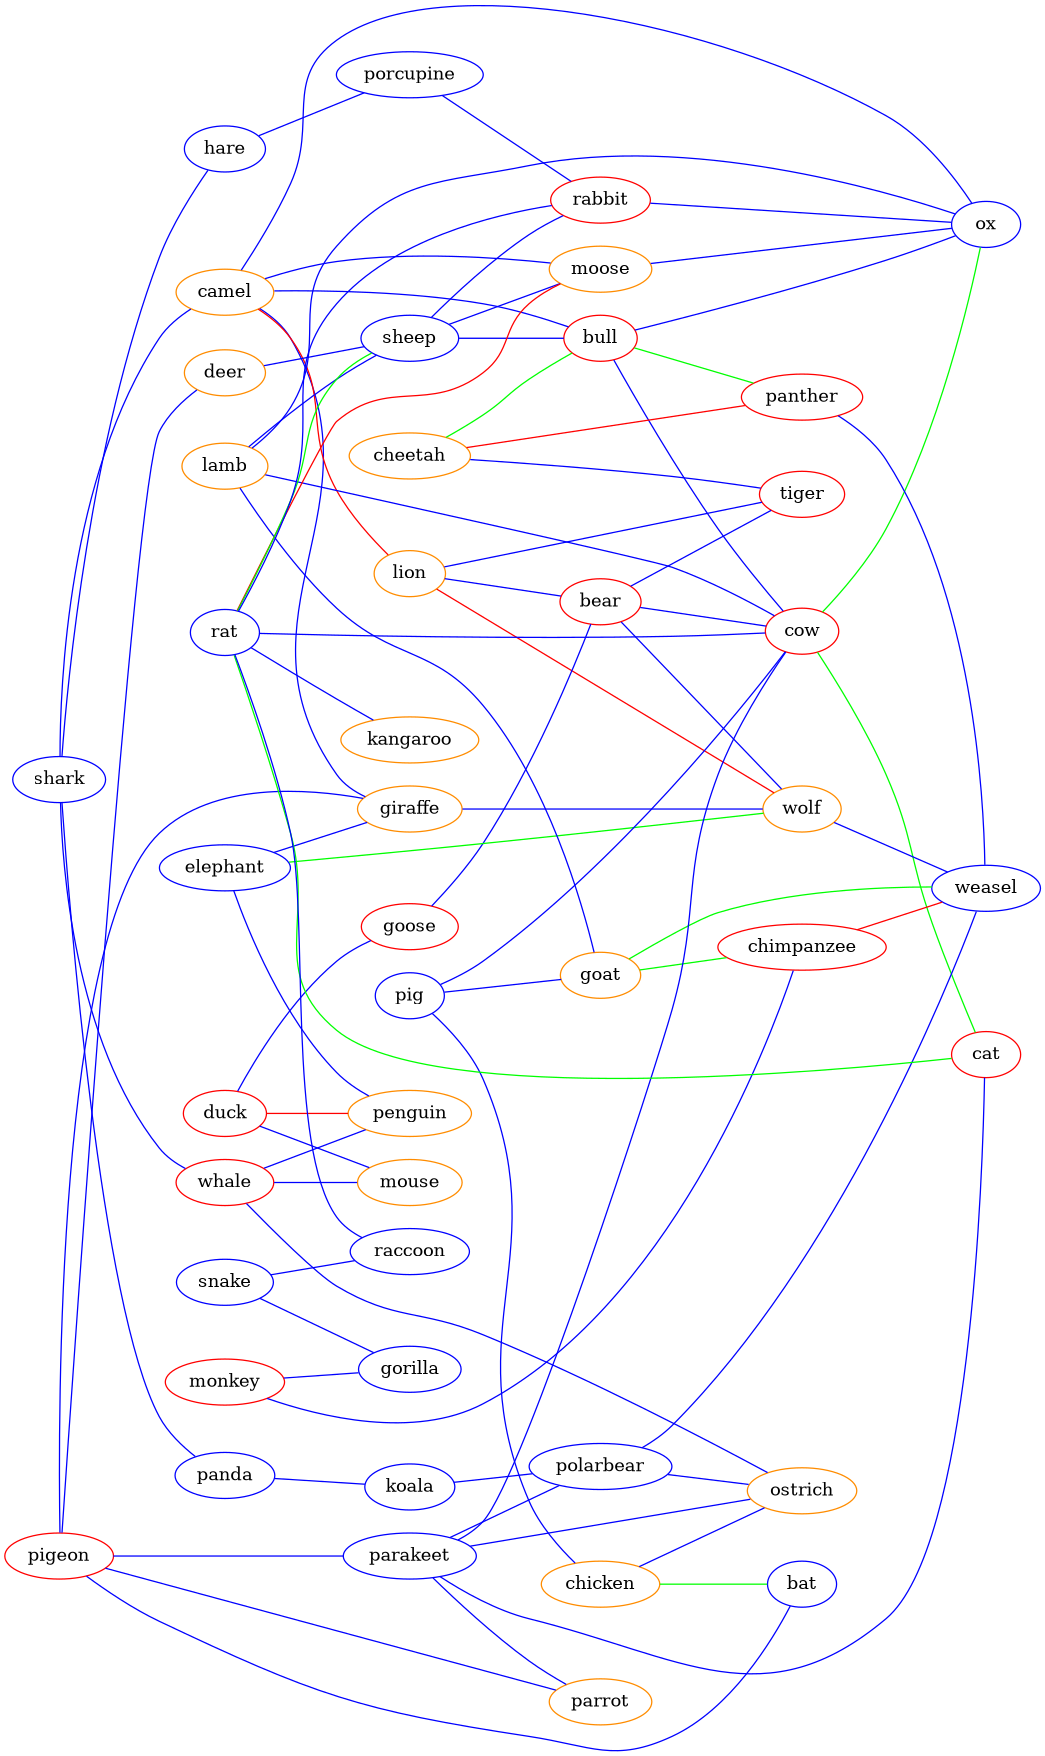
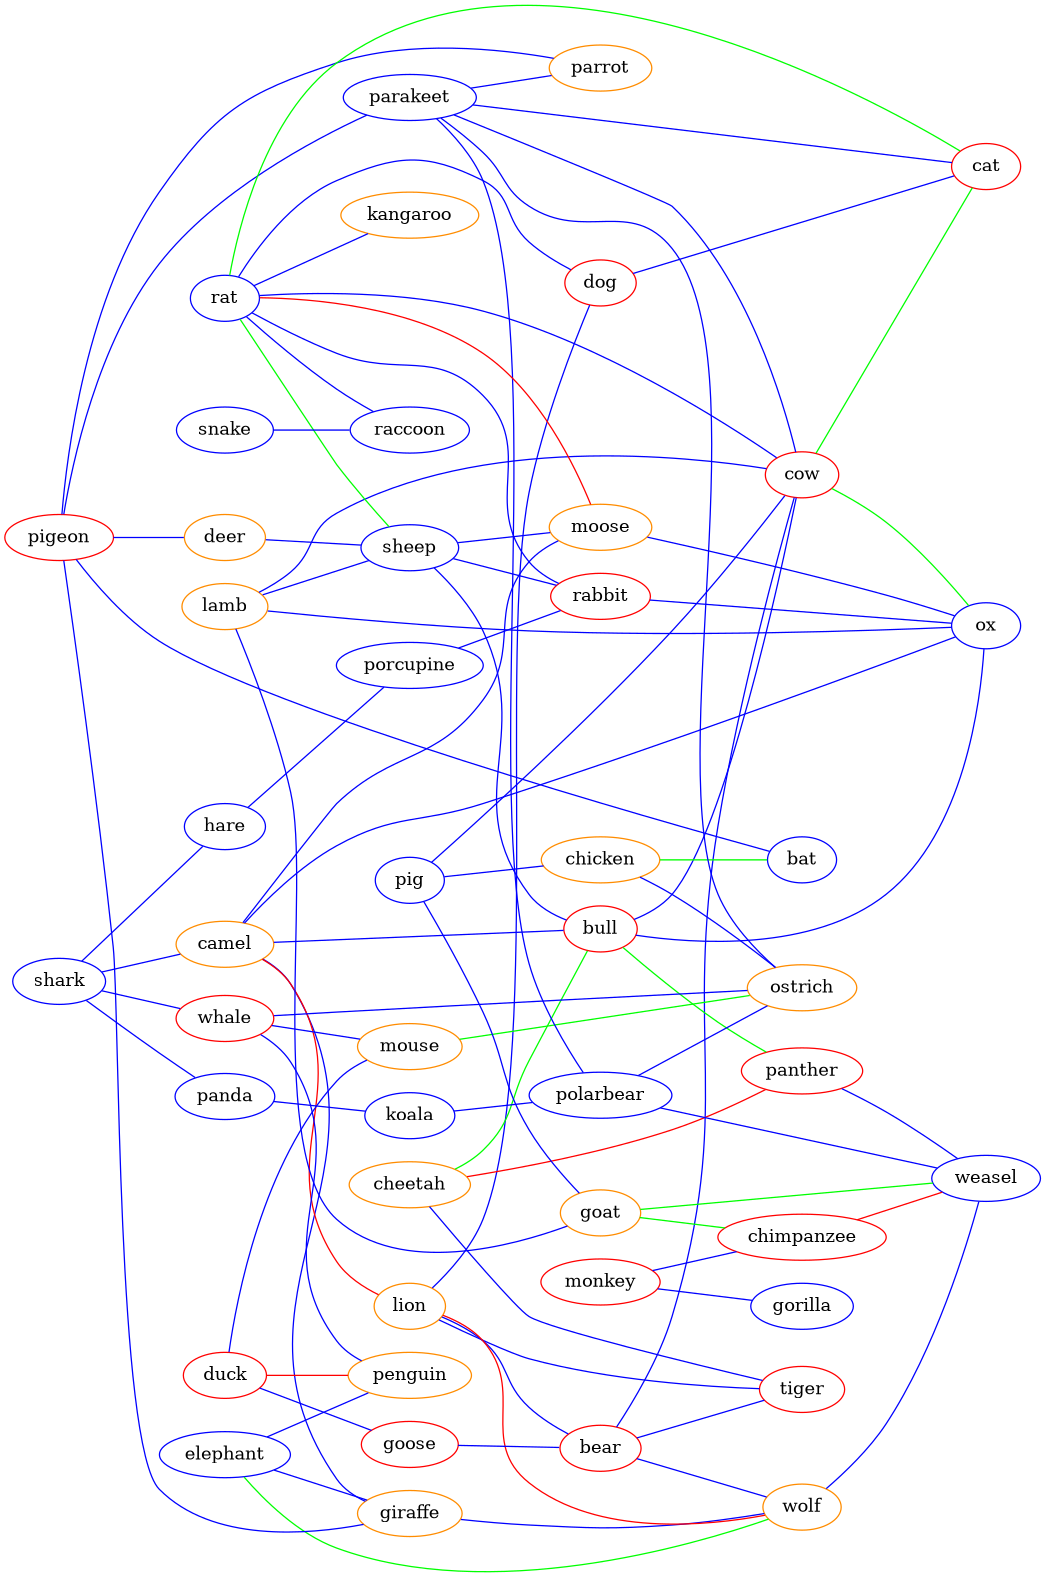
none -> (601, 283)
none -> (605, 1017)
(317, 1325) -> none
